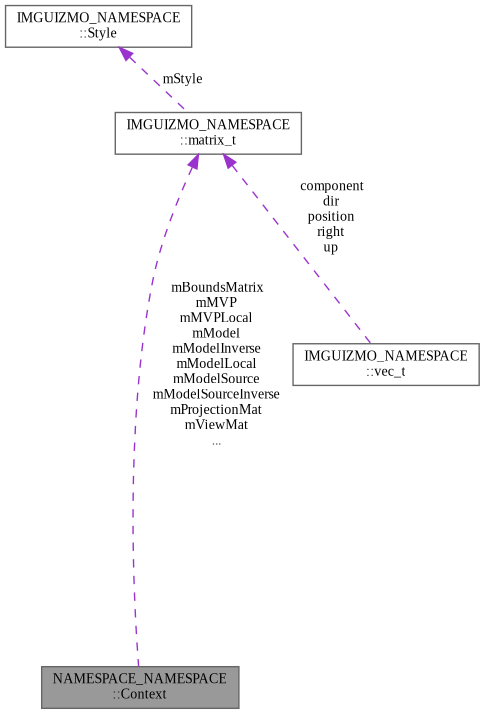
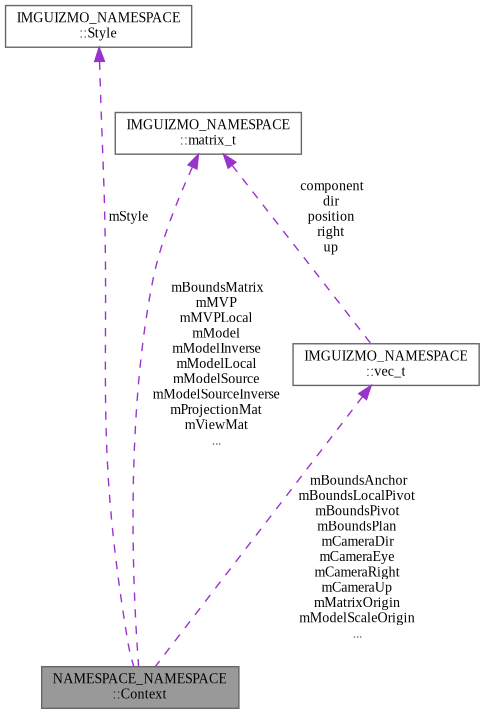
(159, 85) -> (105, 365)
none -> (259, 532)
